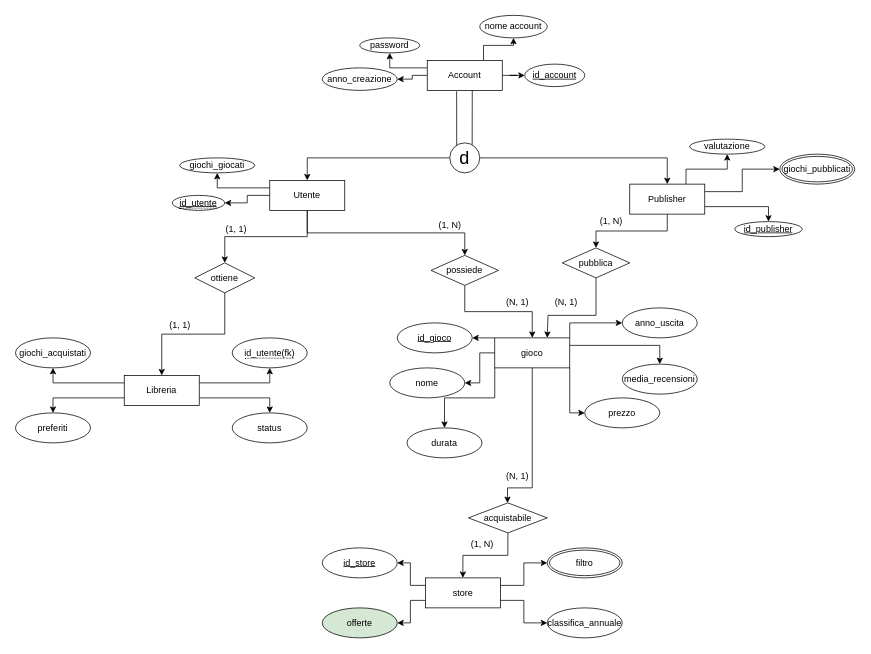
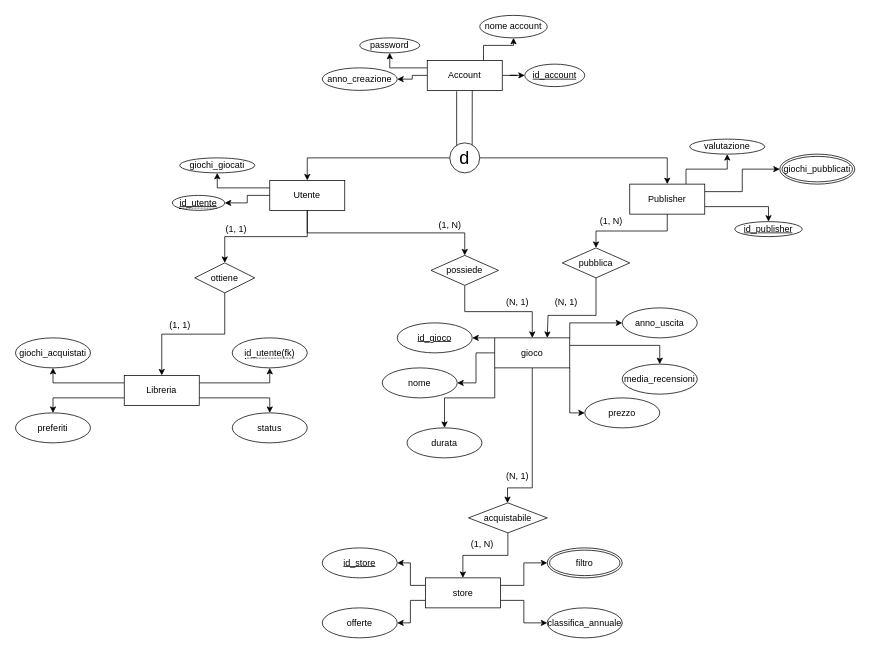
(427, 383) -> (420, 383)
(360, 623) -> (360, 623)
